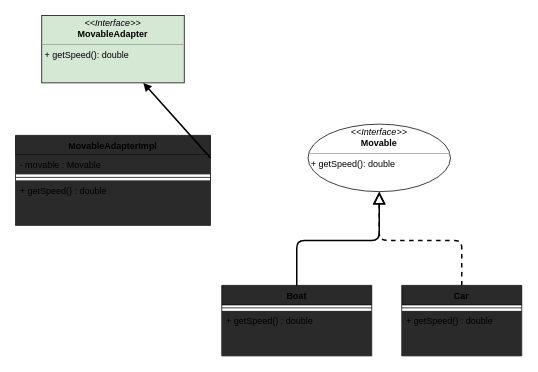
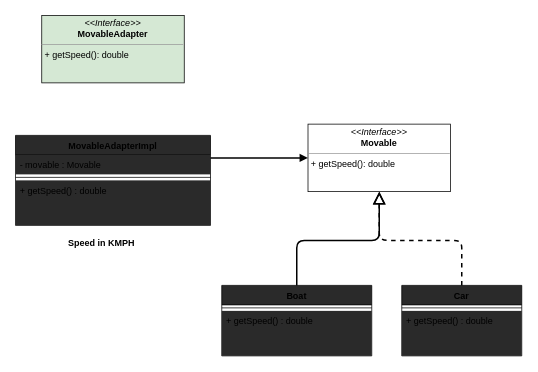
(170, 112) -> (256, 158)
(379, 158) -> (379, 158)
none -> (102, 243)
